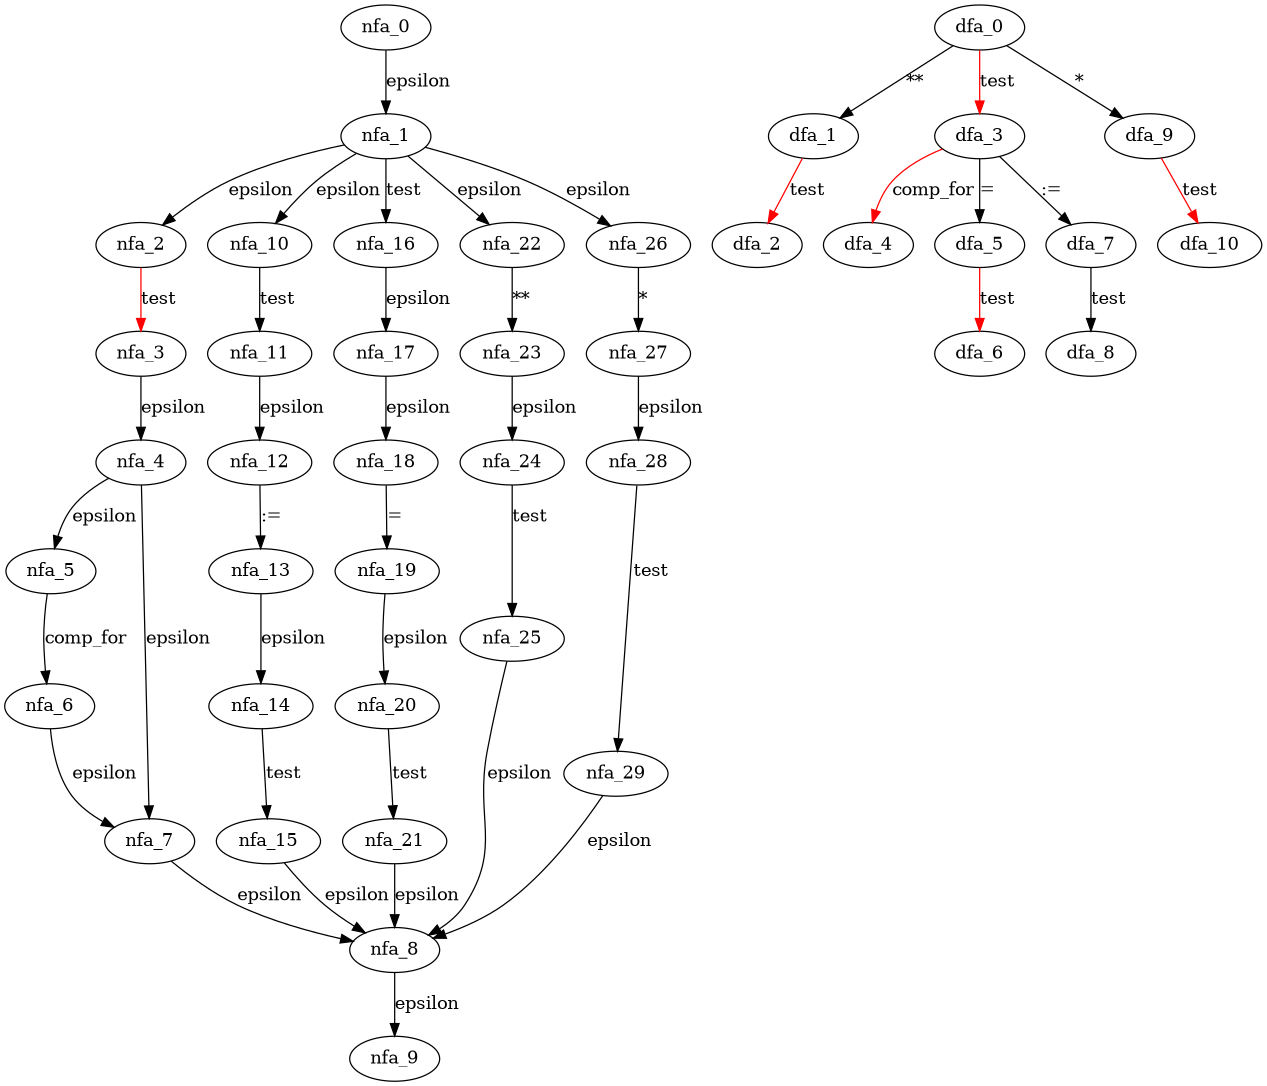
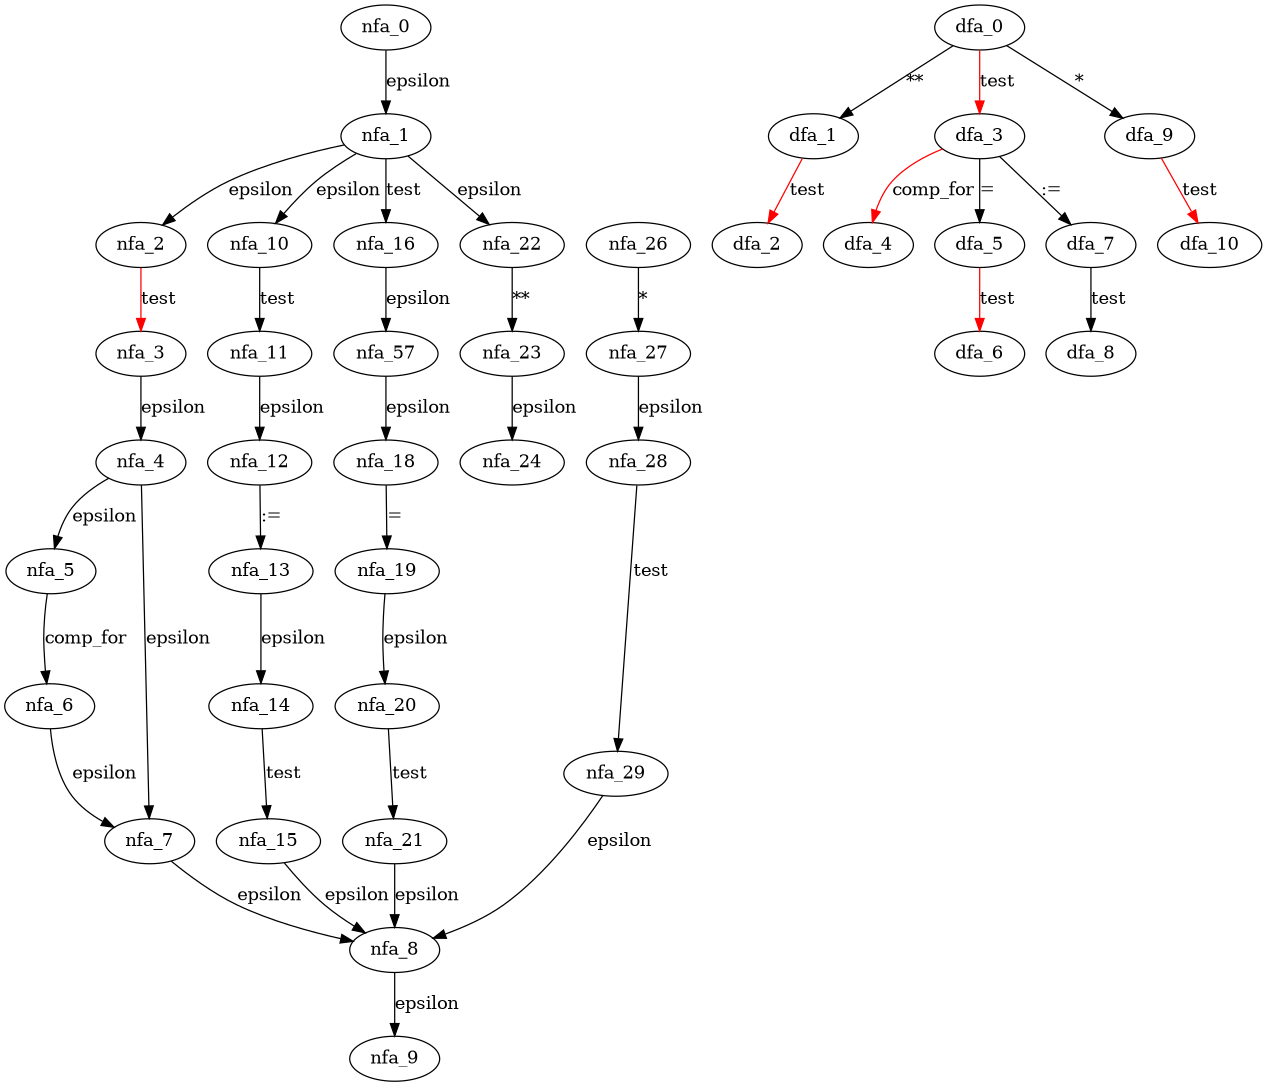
(515, 176) -> none
(386, 354) -> (386, 354)
(512, 639) -> none
